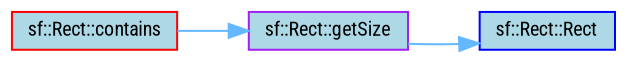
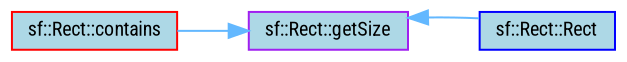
(434, 44) -> (454, 18)
